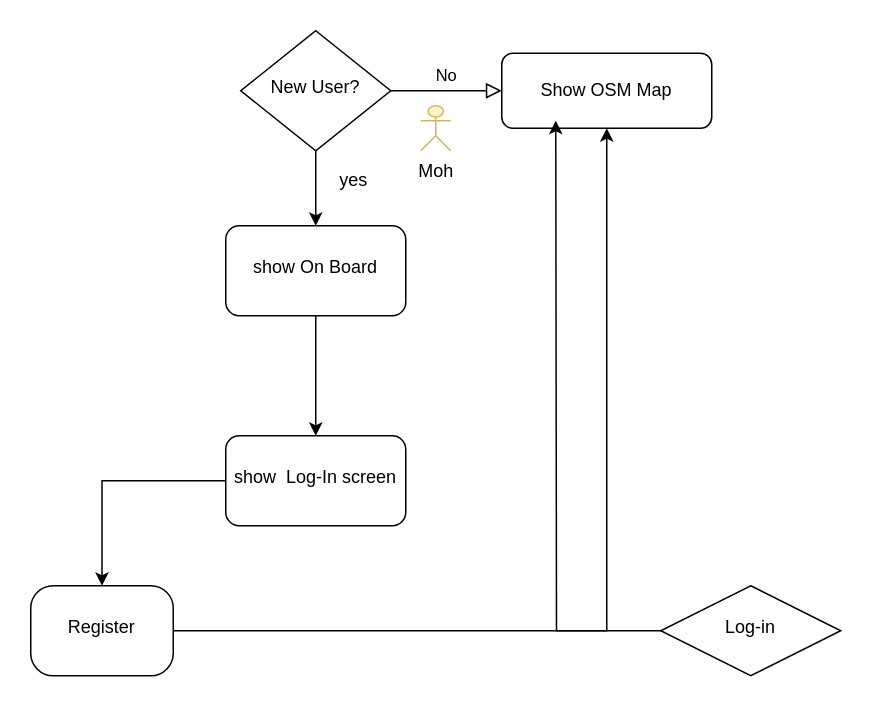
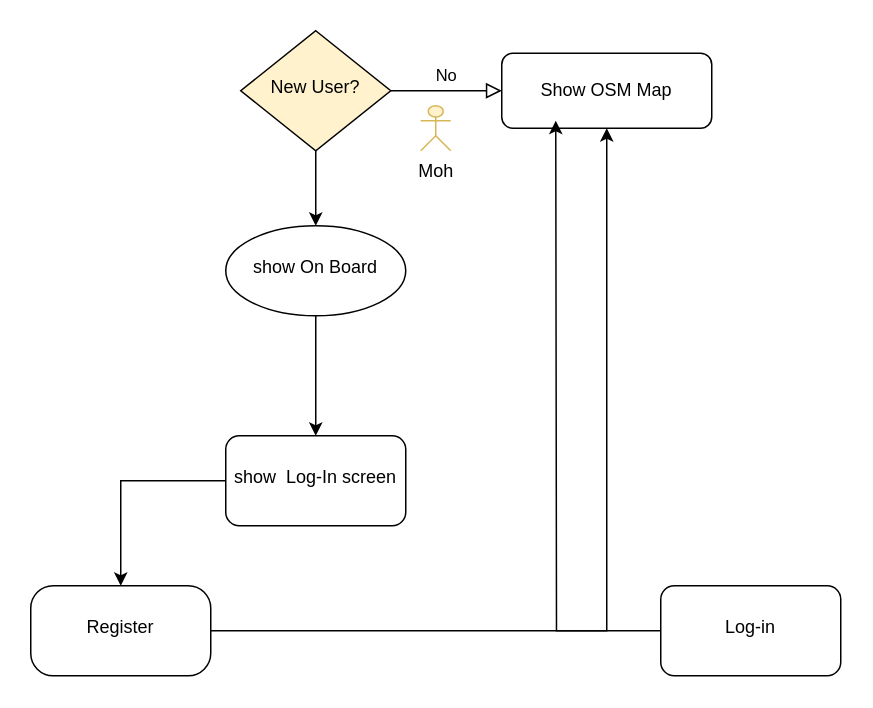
(316, 91) -> (316, 91)
(353, 181) -> none
(316, 271) -> (316, 271)
(102, 631) -> (121, 631)
(751, 631) -> (751, 631)
